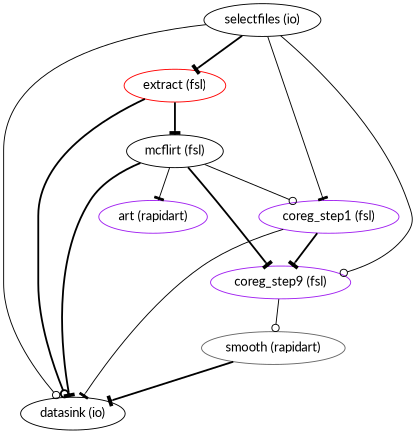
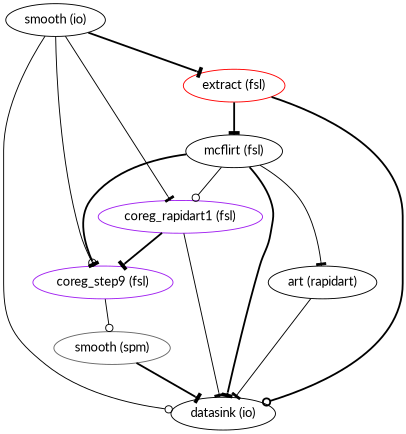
(262, 20) -> (56, 20)
(153, 217) -> (323, 282)
(329, 217) -> (180, 217)
none -> (274, 346)
(273, 348) -> (112, 348)
